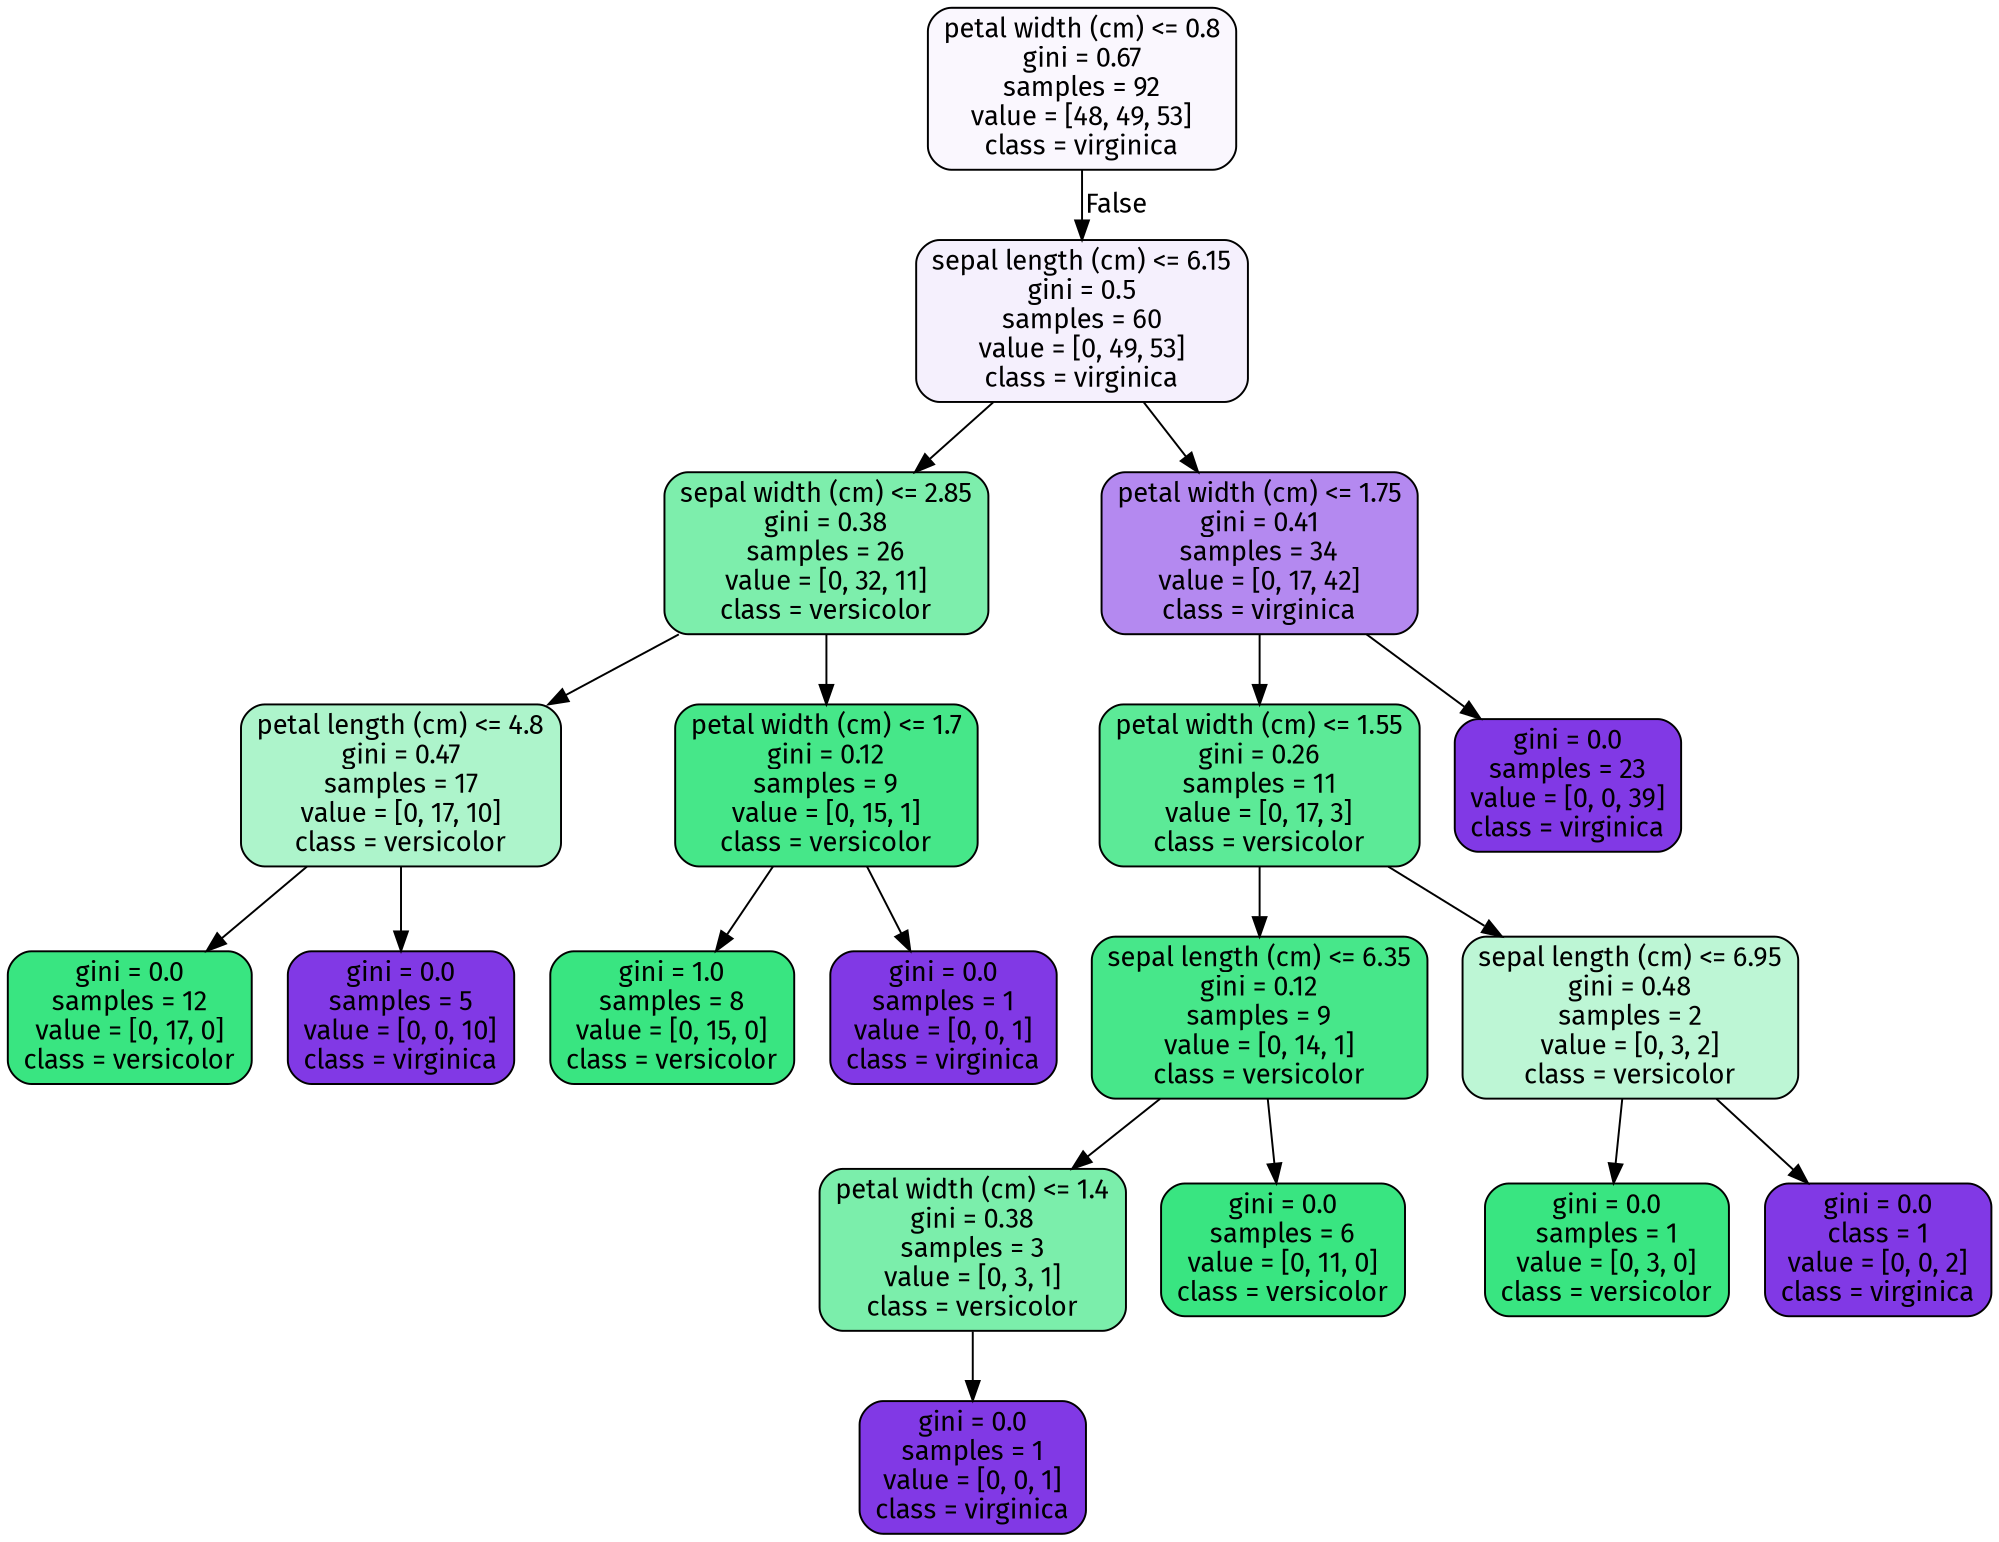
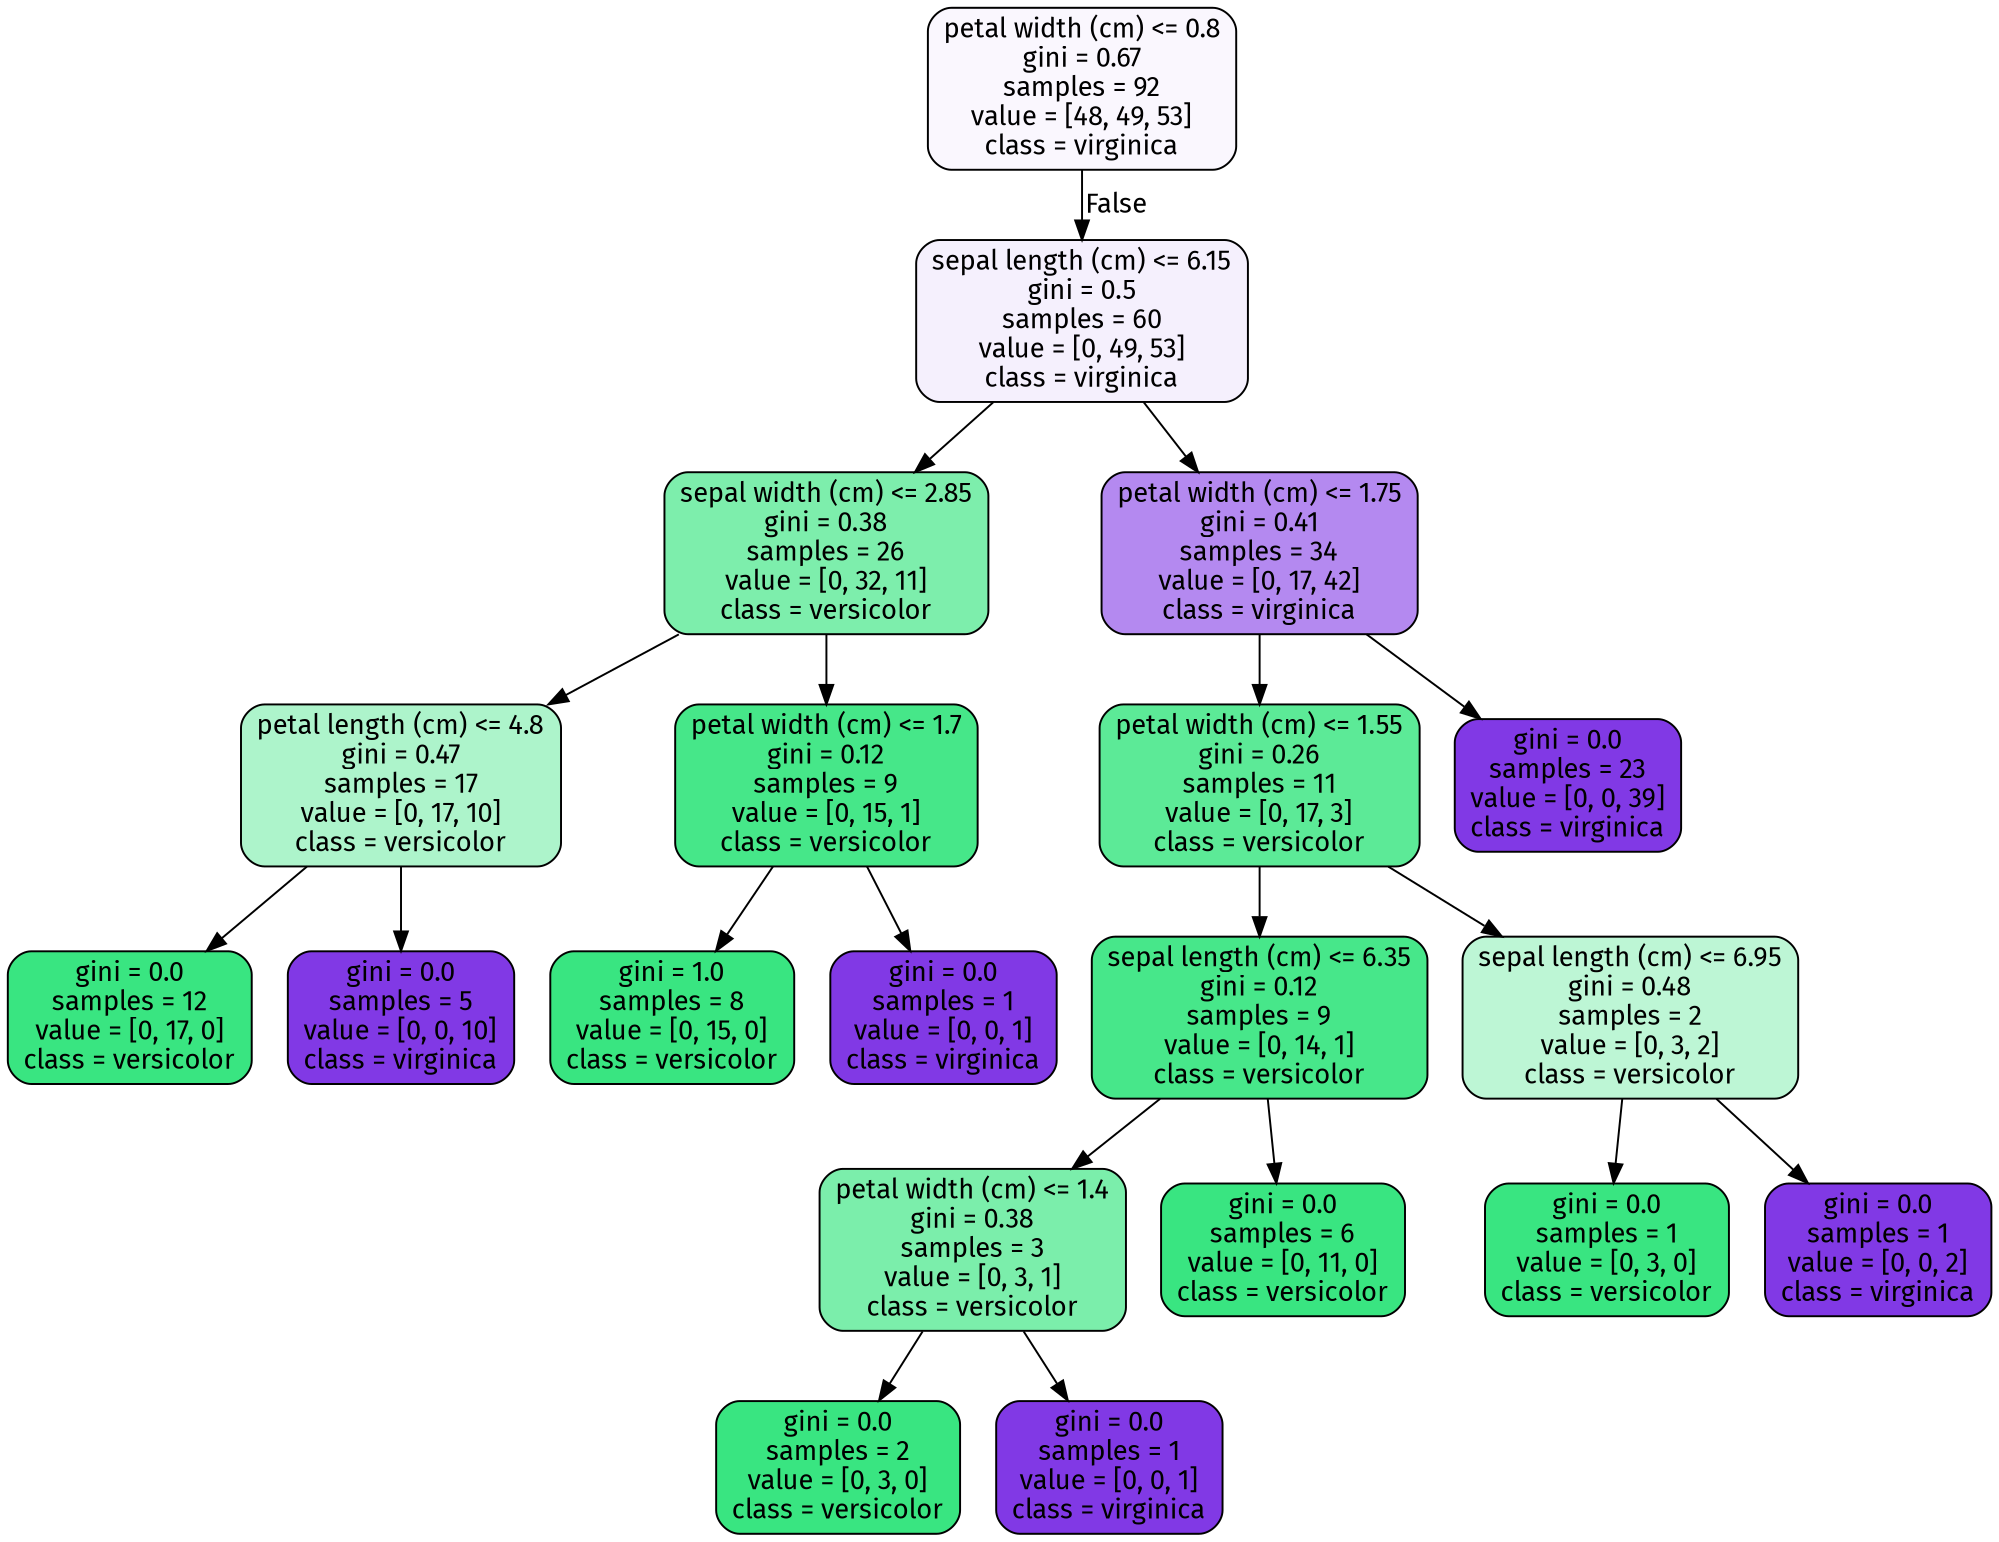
(1878, 1250) -> (1878, 1250)
none -> (838, 1467)
